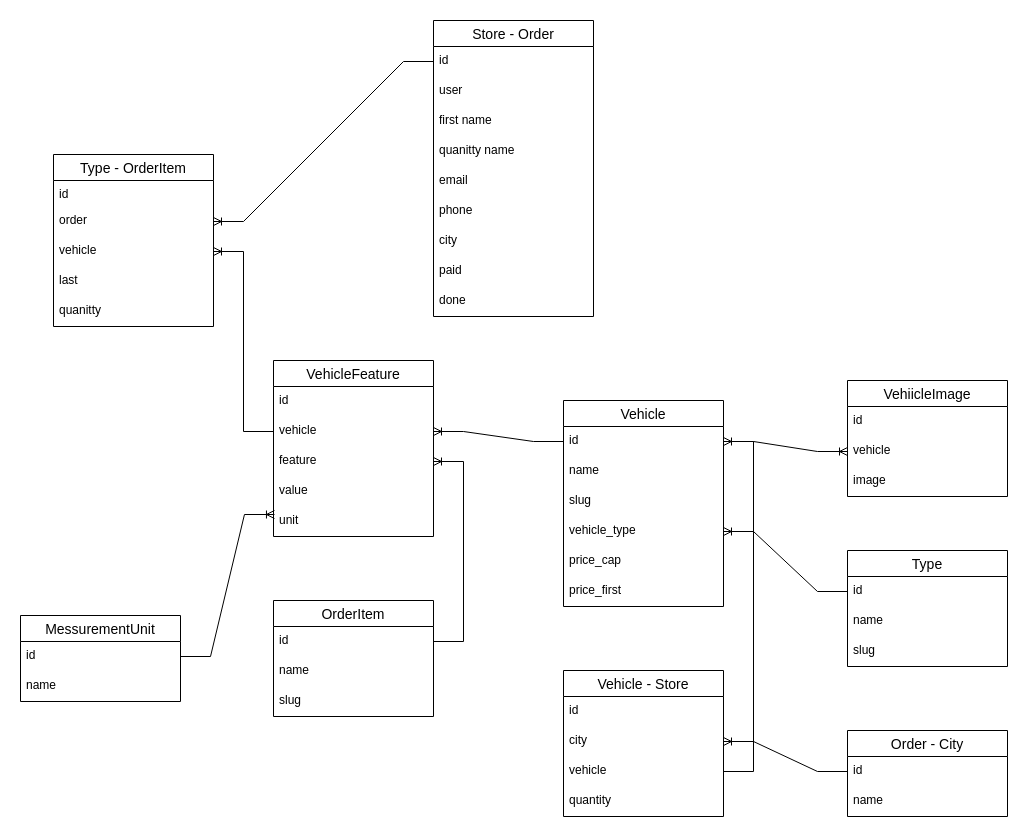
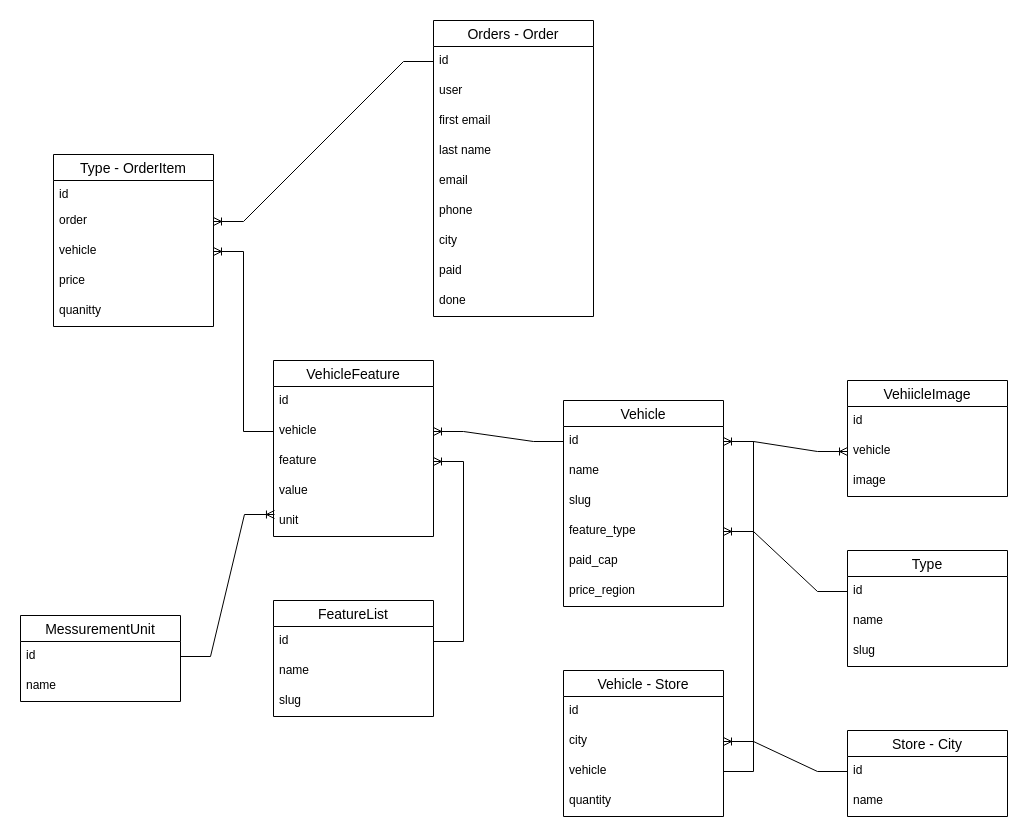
(513, 34) -> (513, 34)
(469, 120) -> (470, 120)
(480, 150) -> (466, 150)
(71, 280) -> (74, 280)
(606, 530) -> (609, 530)
(598, 560) -> (594, 560)
(603, 590) -> (606, 590)
(353, 614) -> (353, 614)
(927, 744) -> (927, 744)
